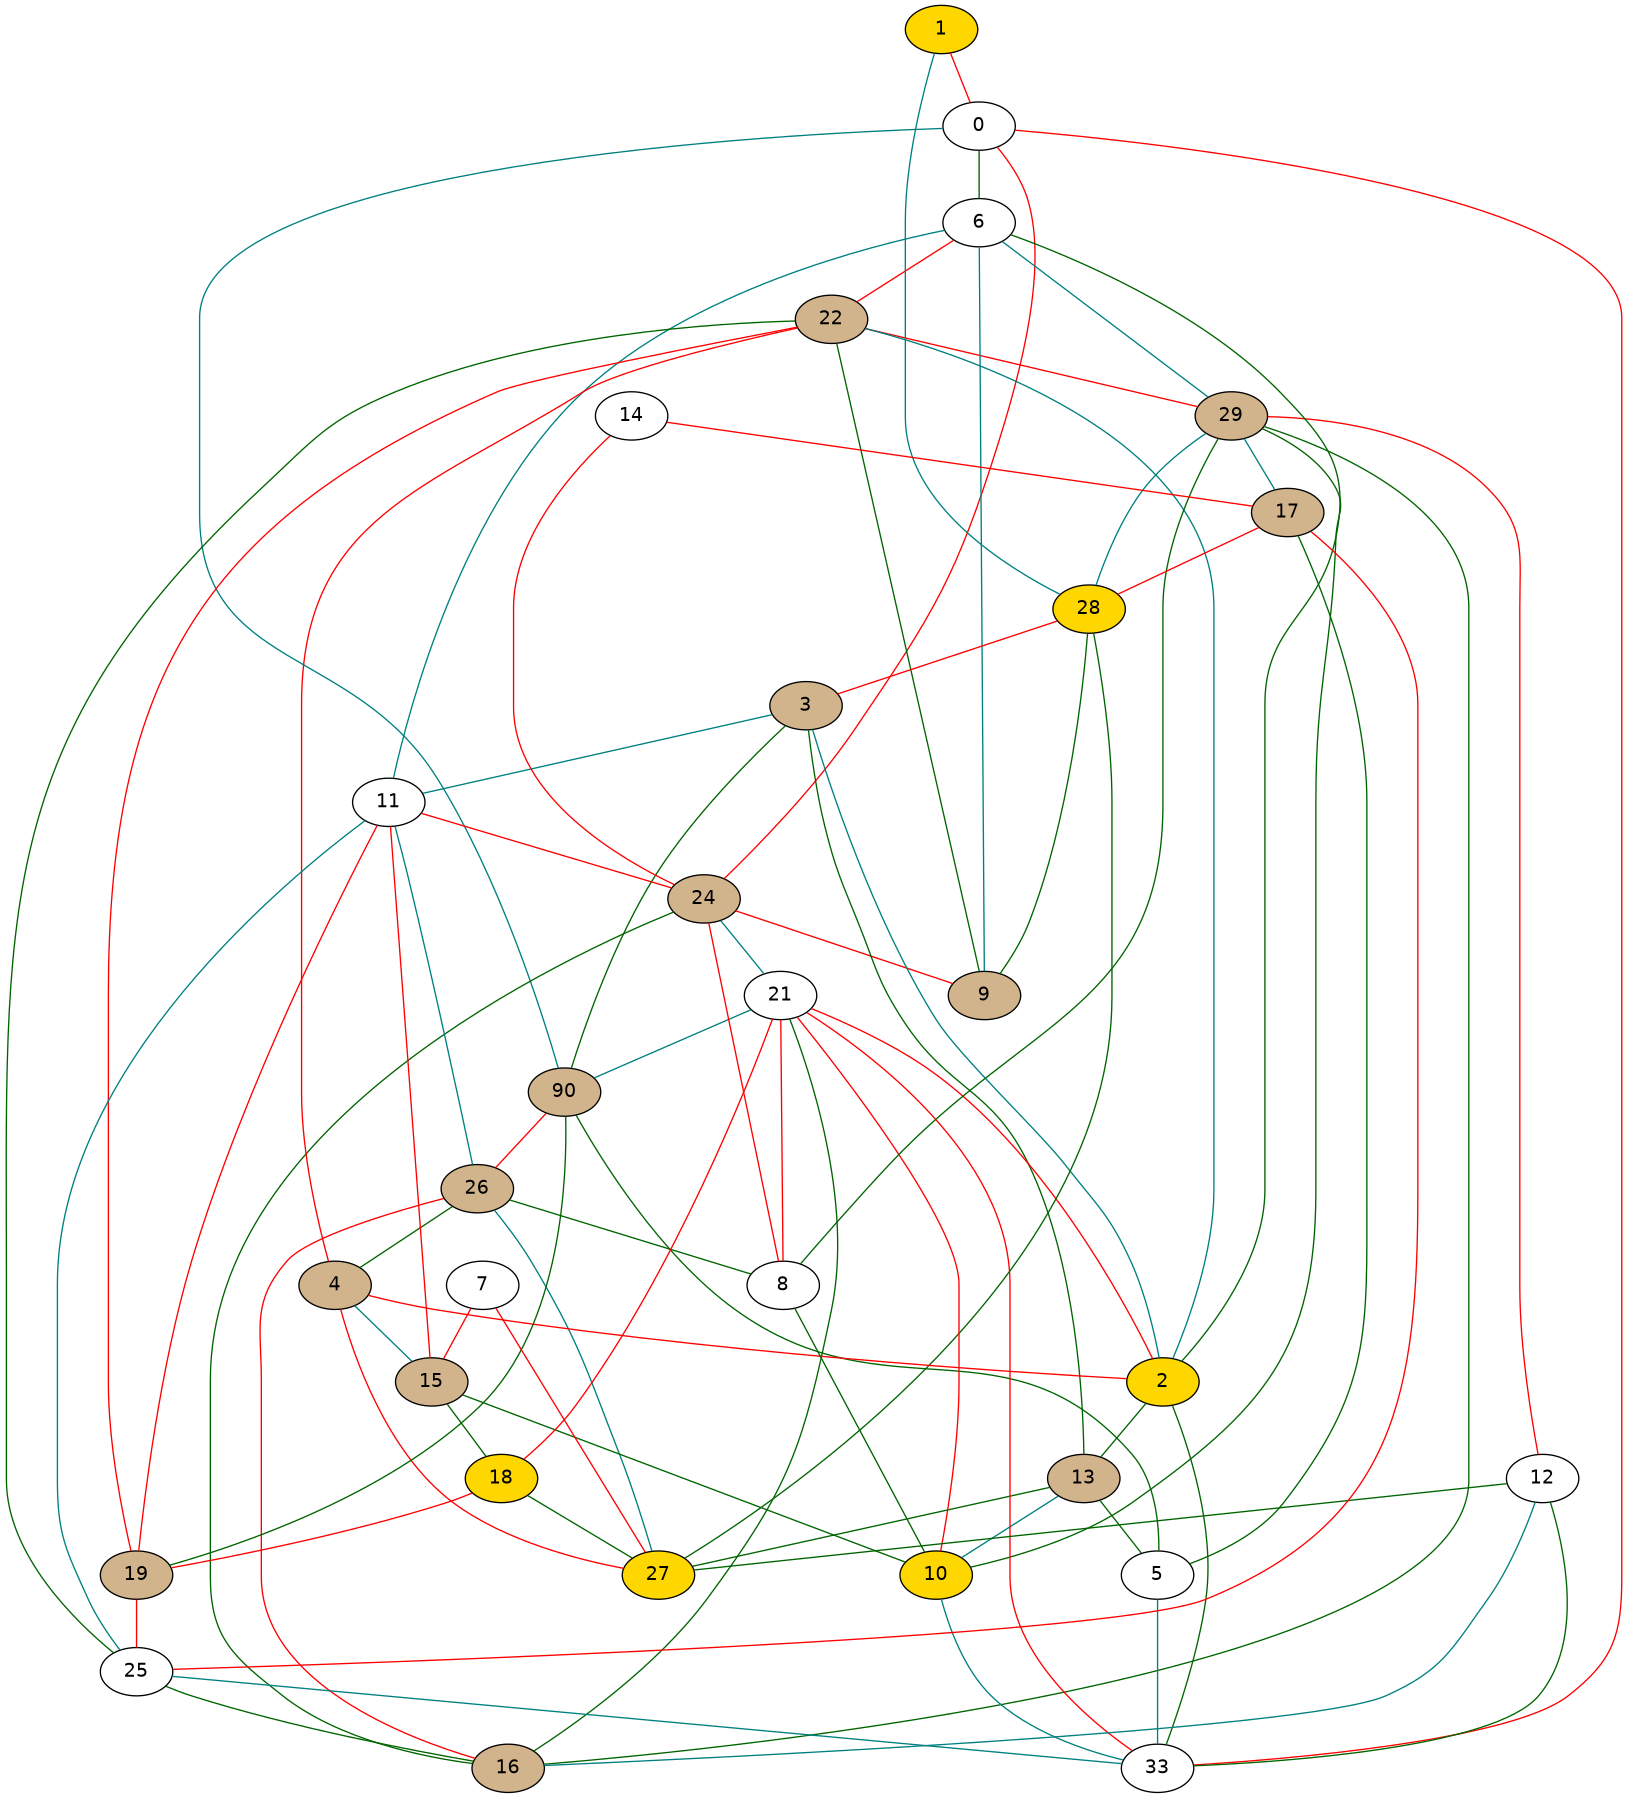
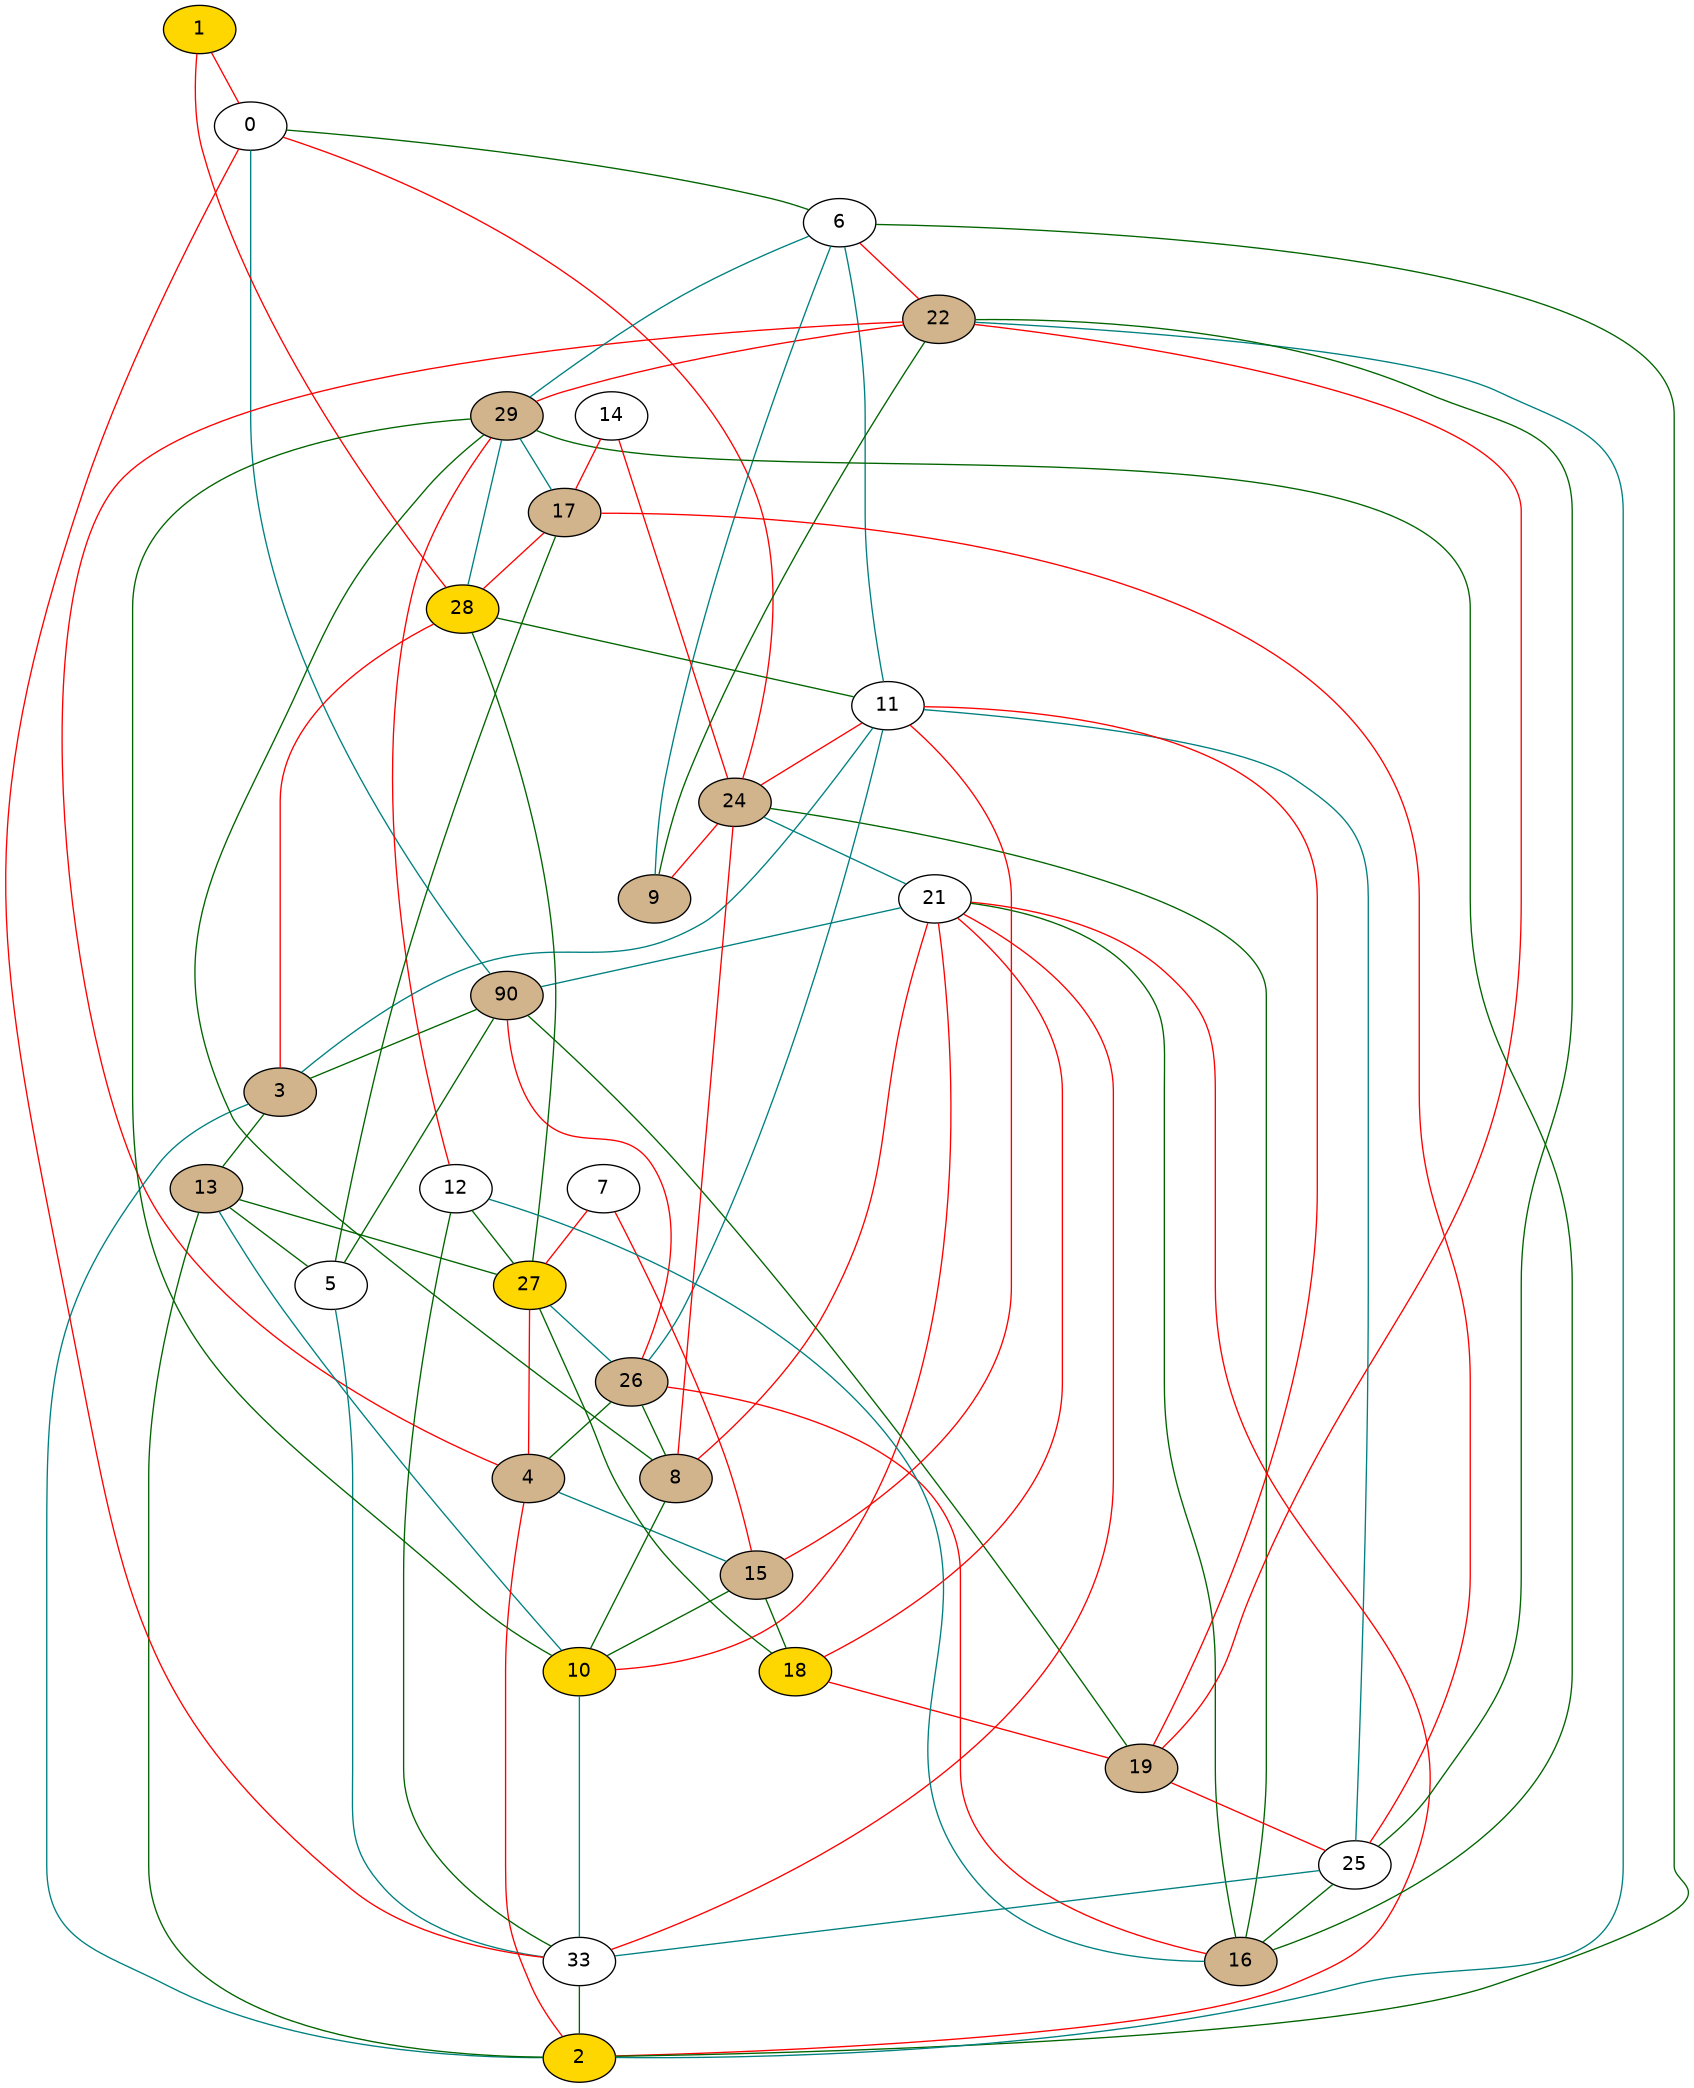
(905, 357) -> (281, 337)
(1062, 809) -> (675, 657)
(783, 1285) -> (676, 1479)
